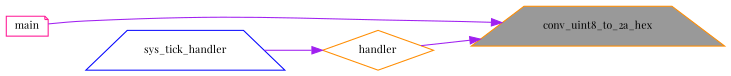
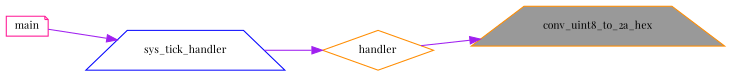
(270, 18) -> (77, 34)
